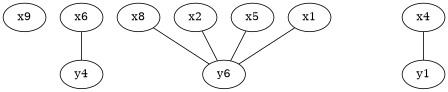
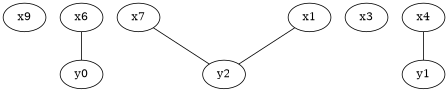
(139, 17) -> (139, 17)
(196, 17) -> none
(253, 17) -> none
none -> (367, 17)
(82, 74) -> (82, 74)
(224, 74) -> (224, 74)
